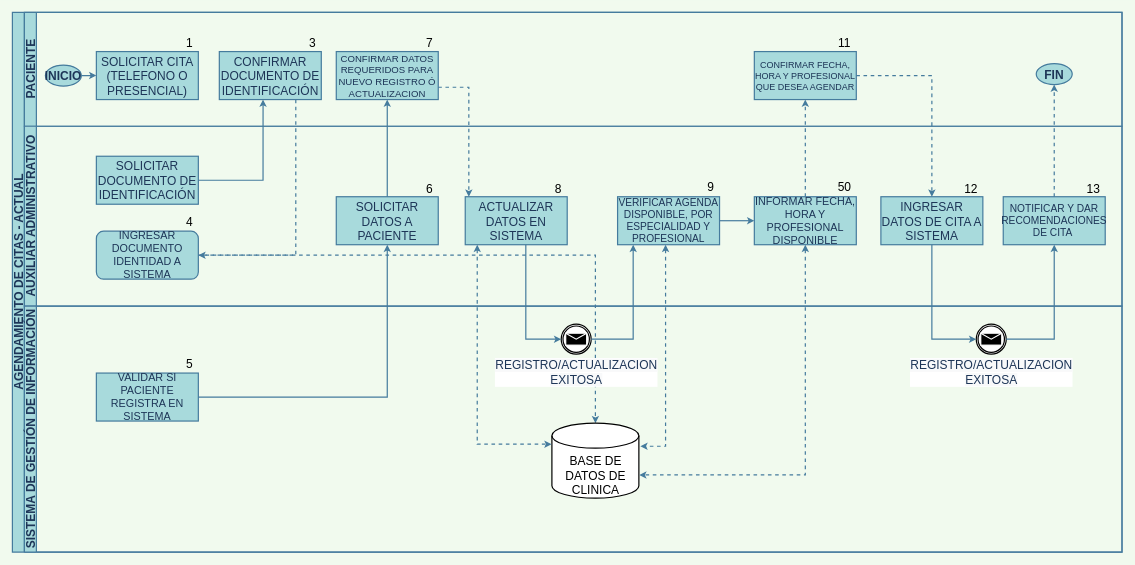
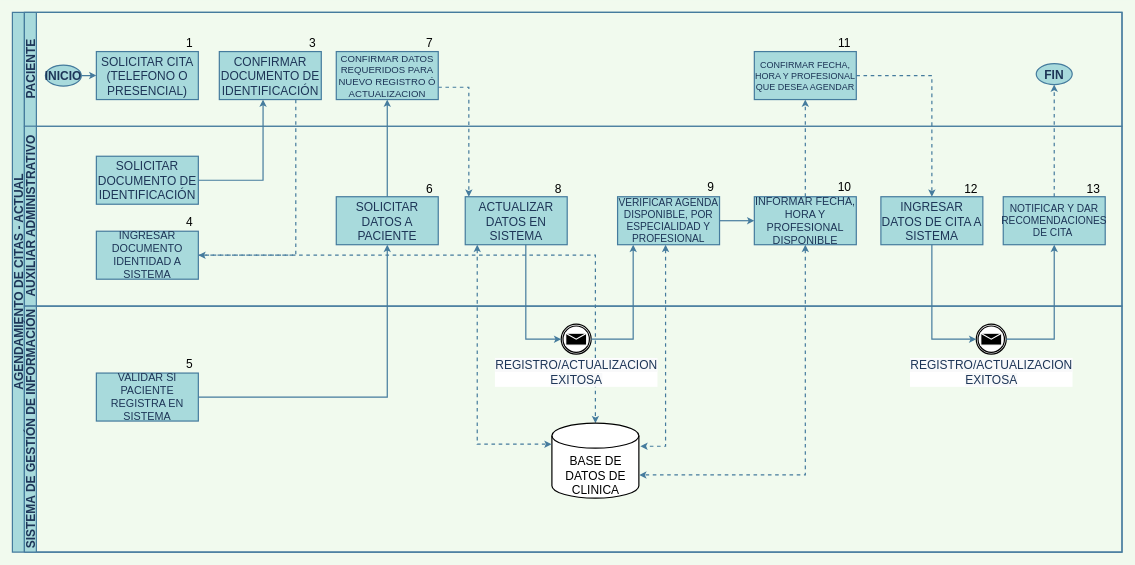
(845, 186) -> (845, 186)
(147, 255) -> (147, 255)
